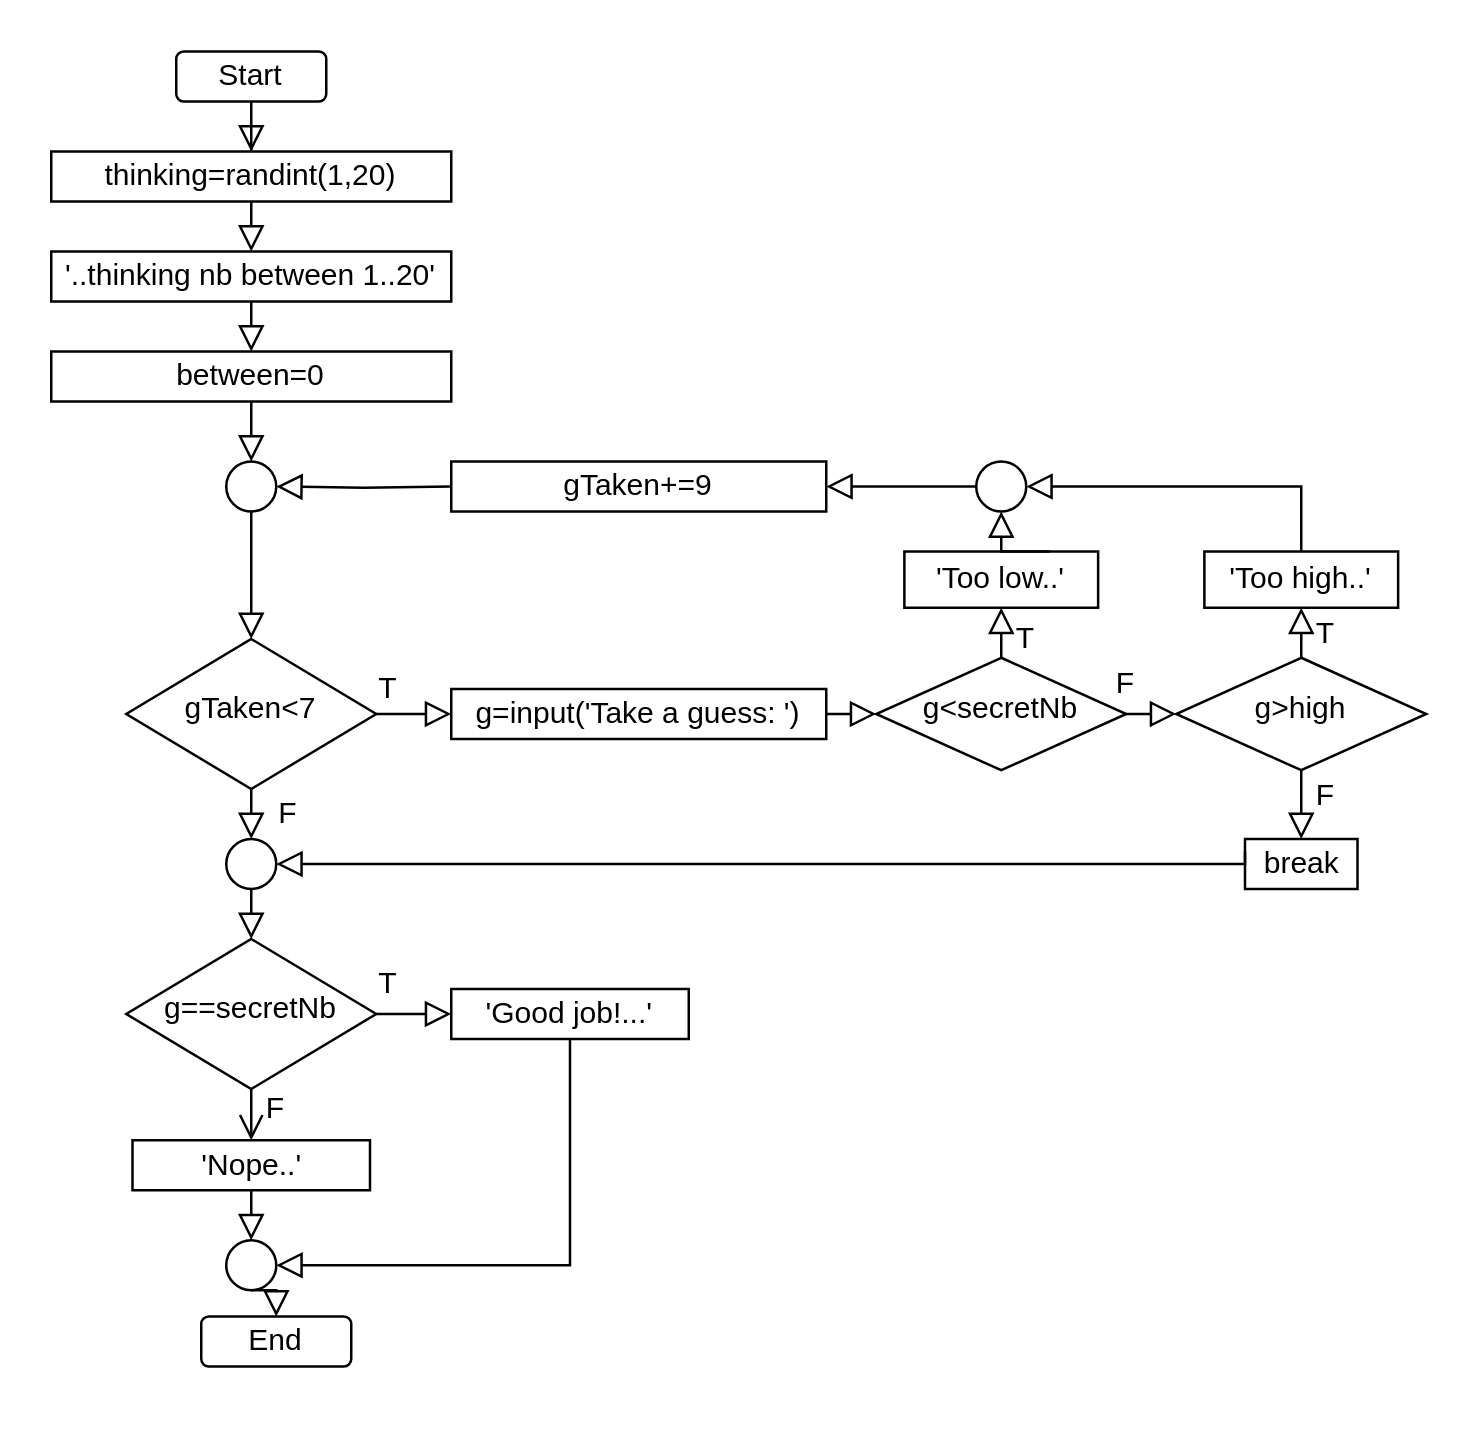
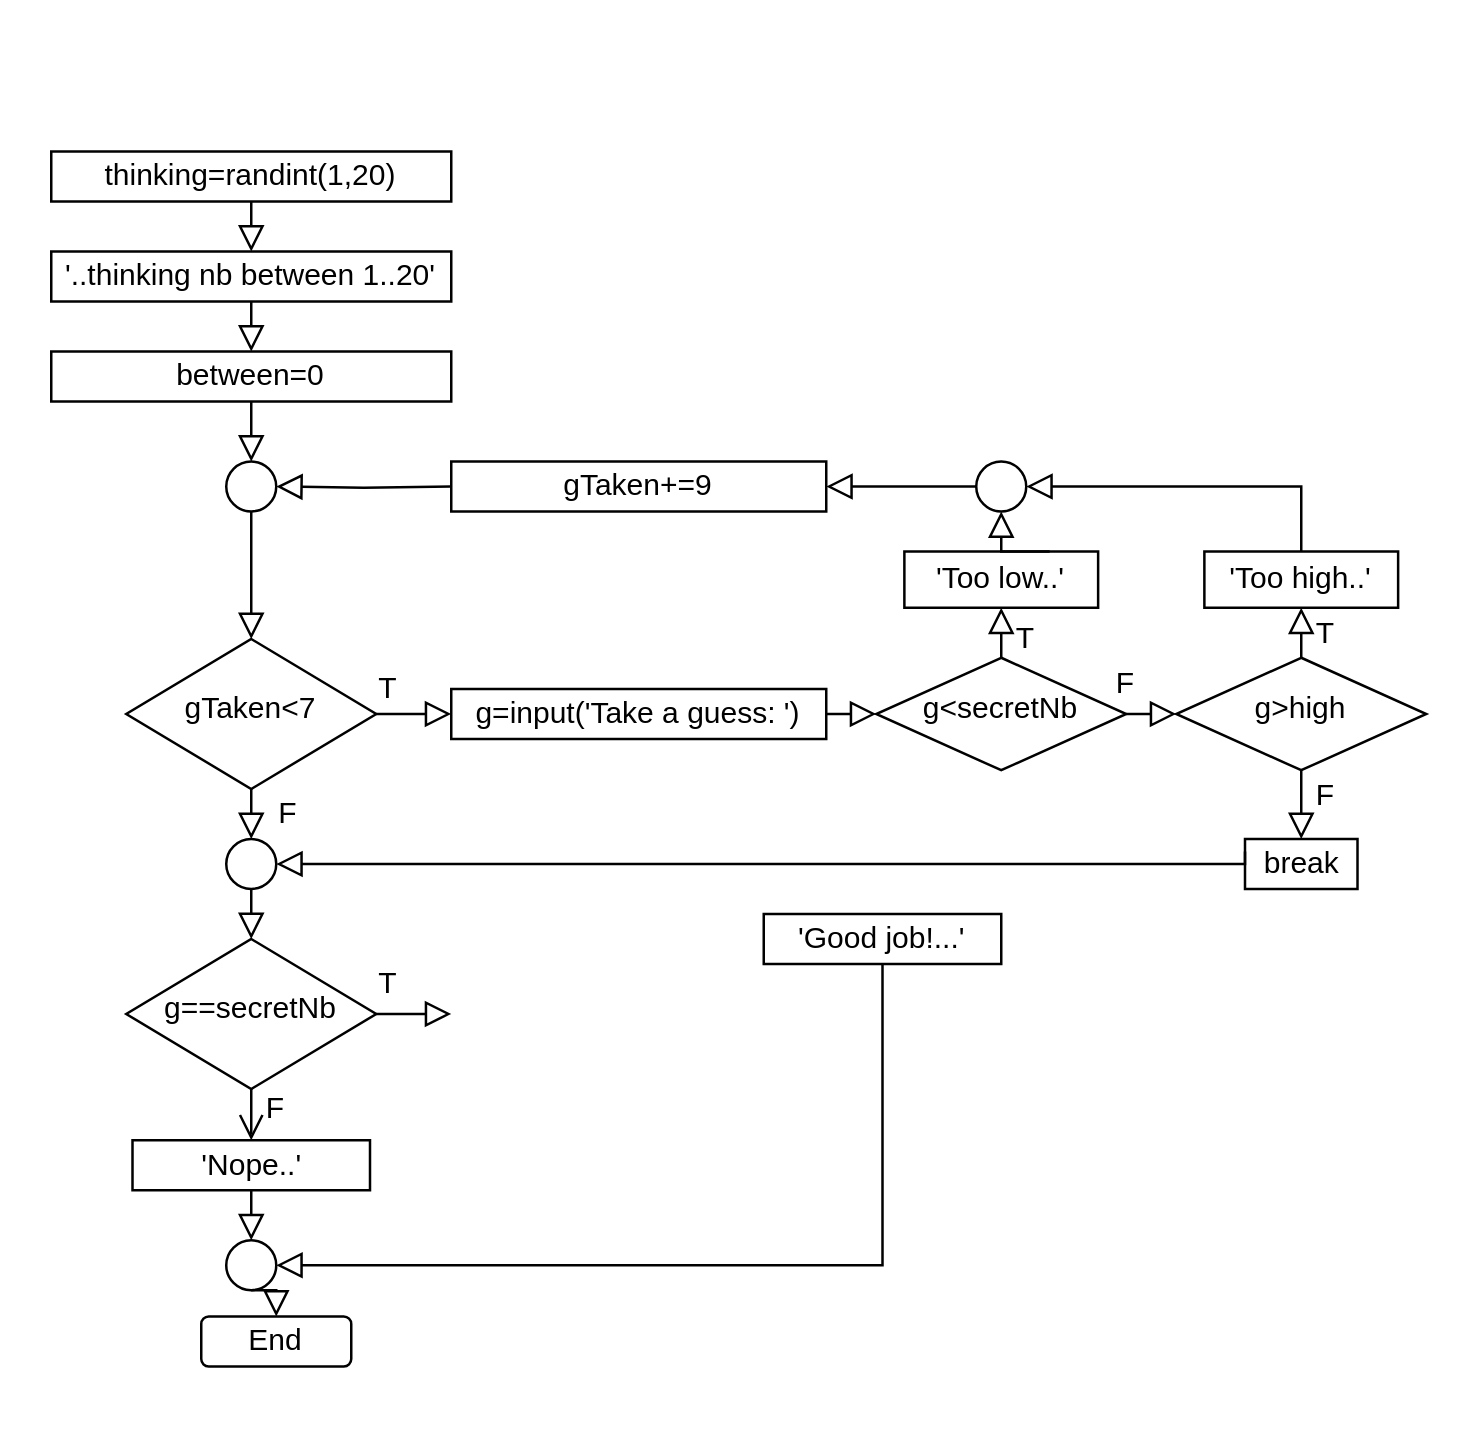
(251, 76) -> none
(251, 139) -> none
(570, 1014) -> (883, 939)
